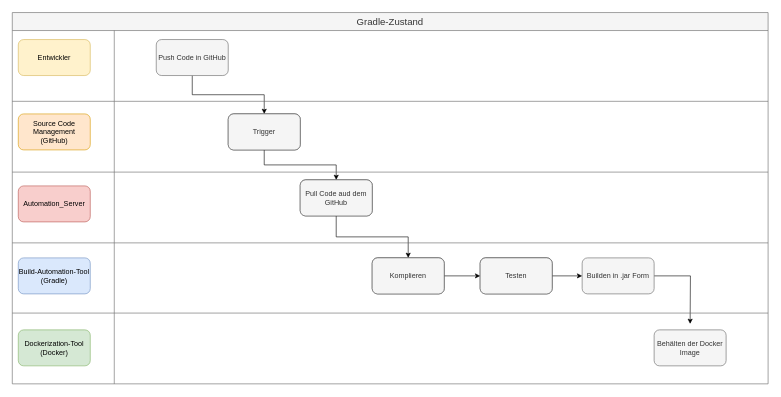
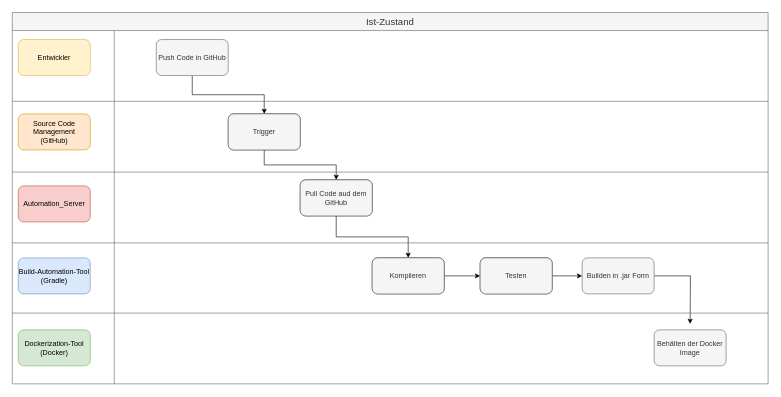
(390, 22) -> (390, 22)
